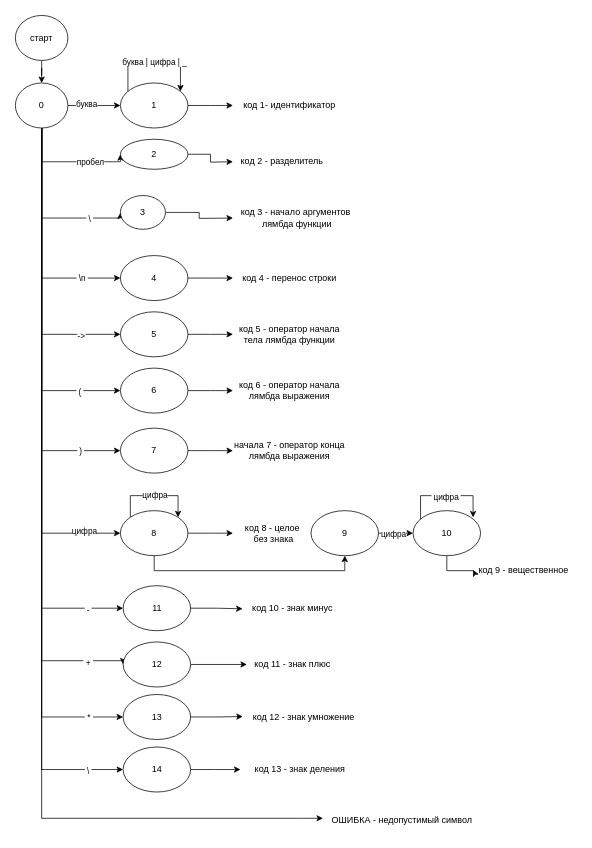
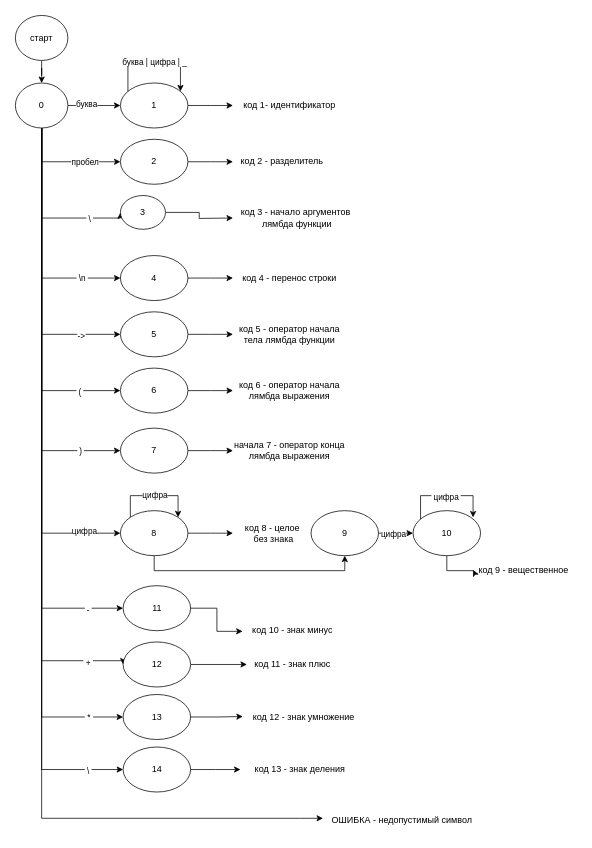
(154, 154) -> (154, 162)
(292, 608) -> (292, 630)
